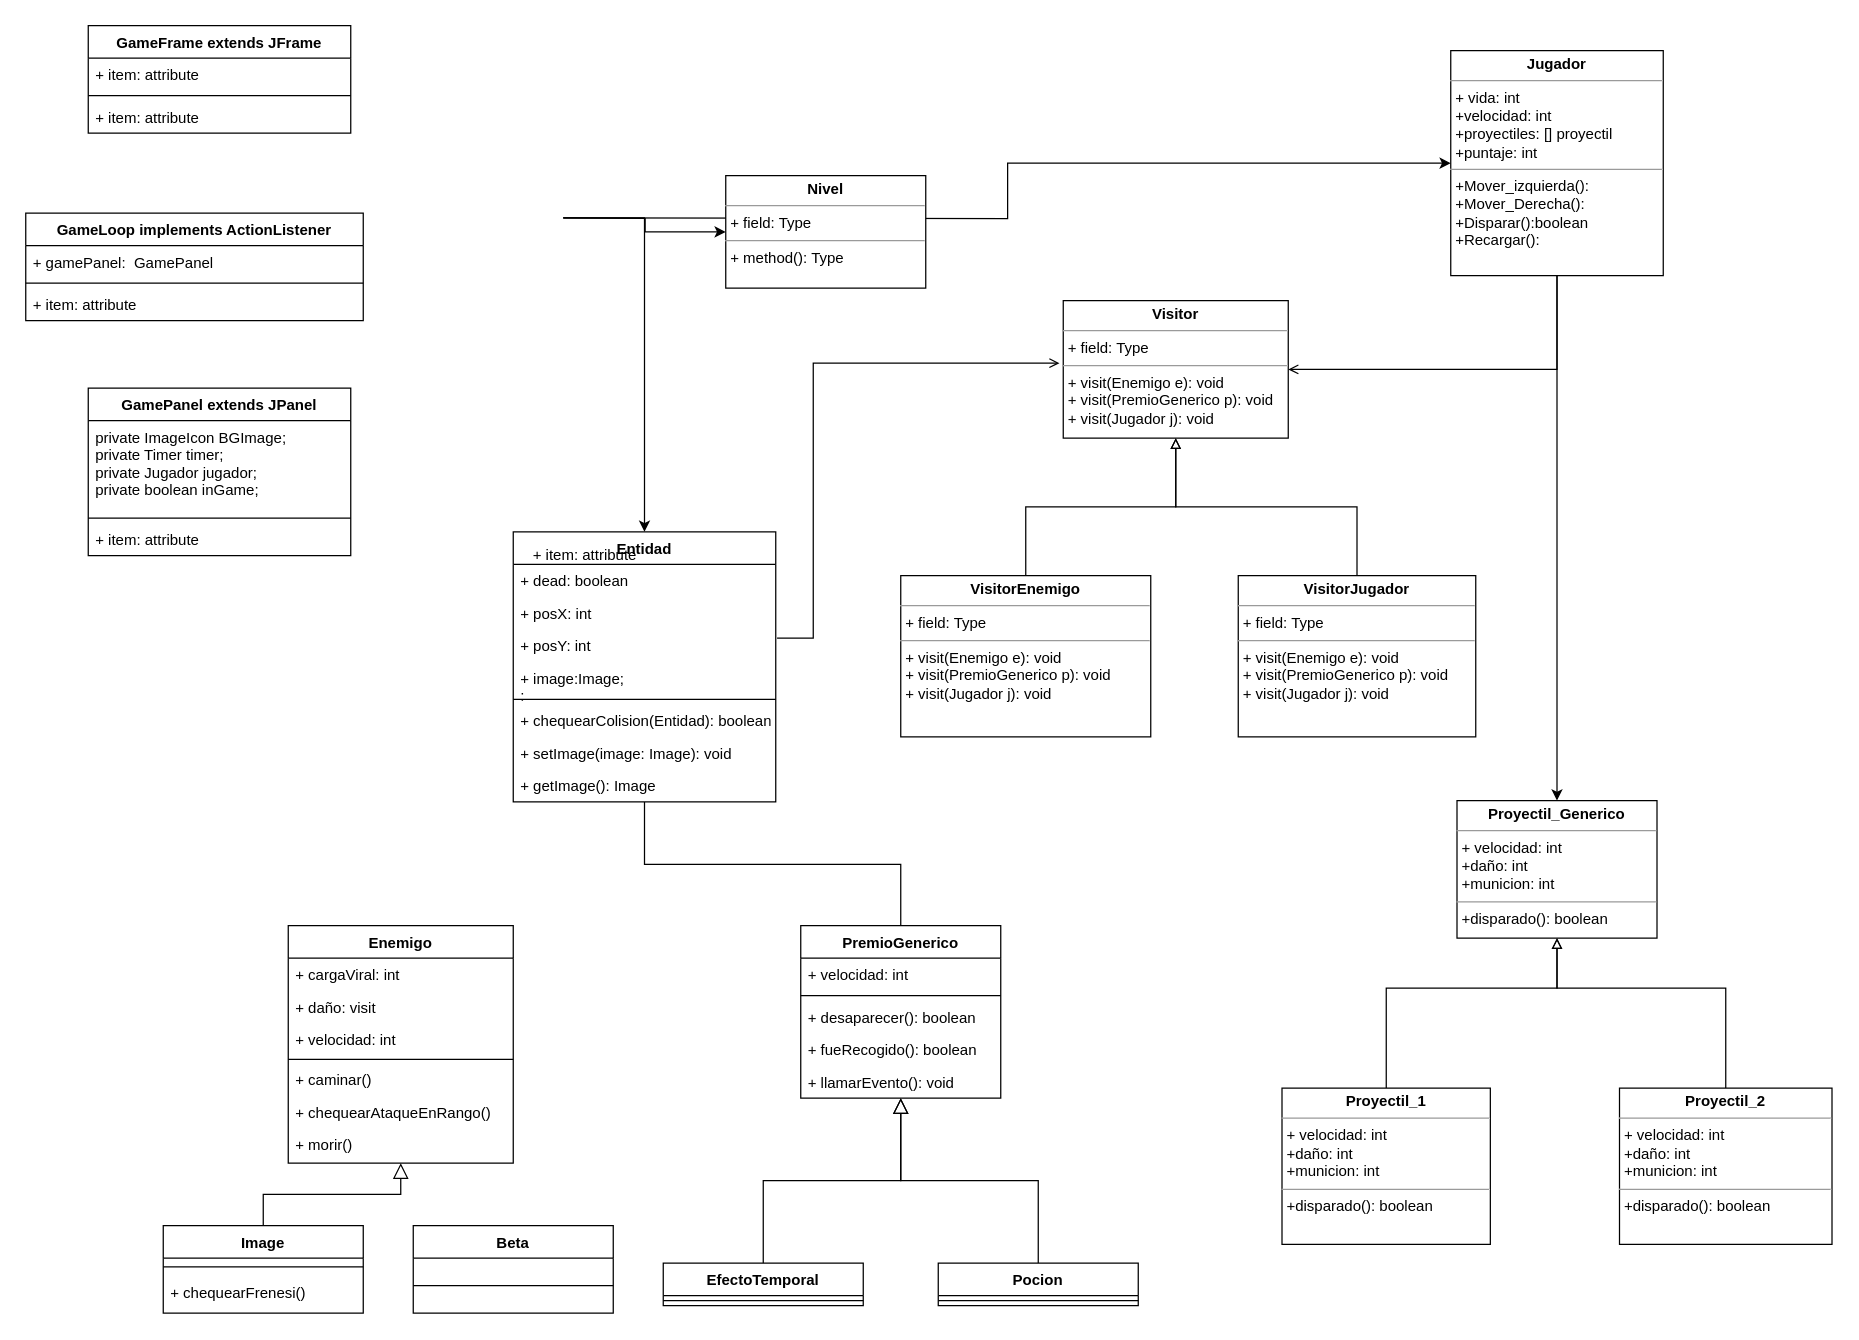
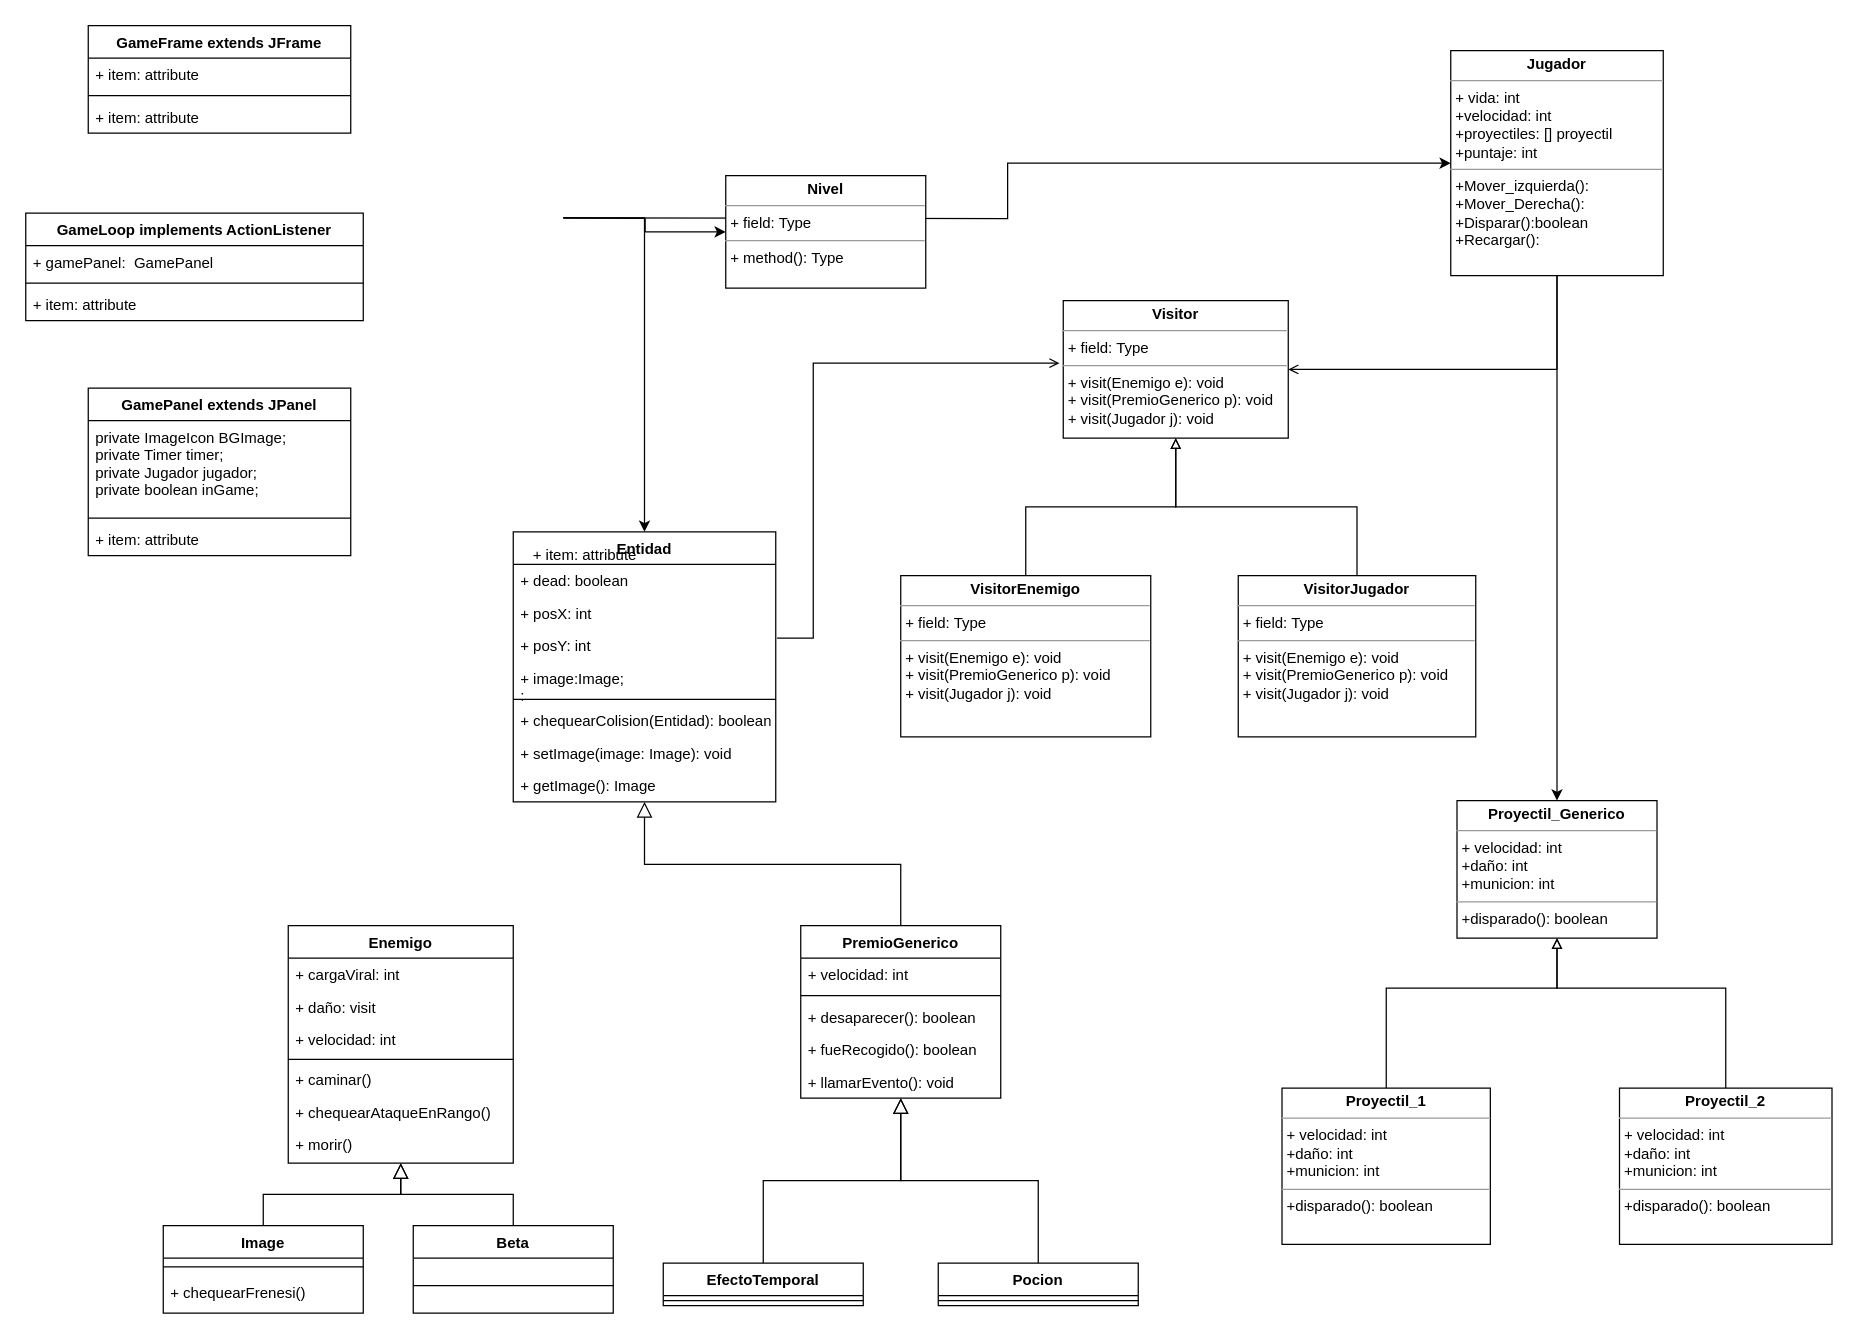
(644, 812) -> (644, 818)
none -> (473, 1194)
